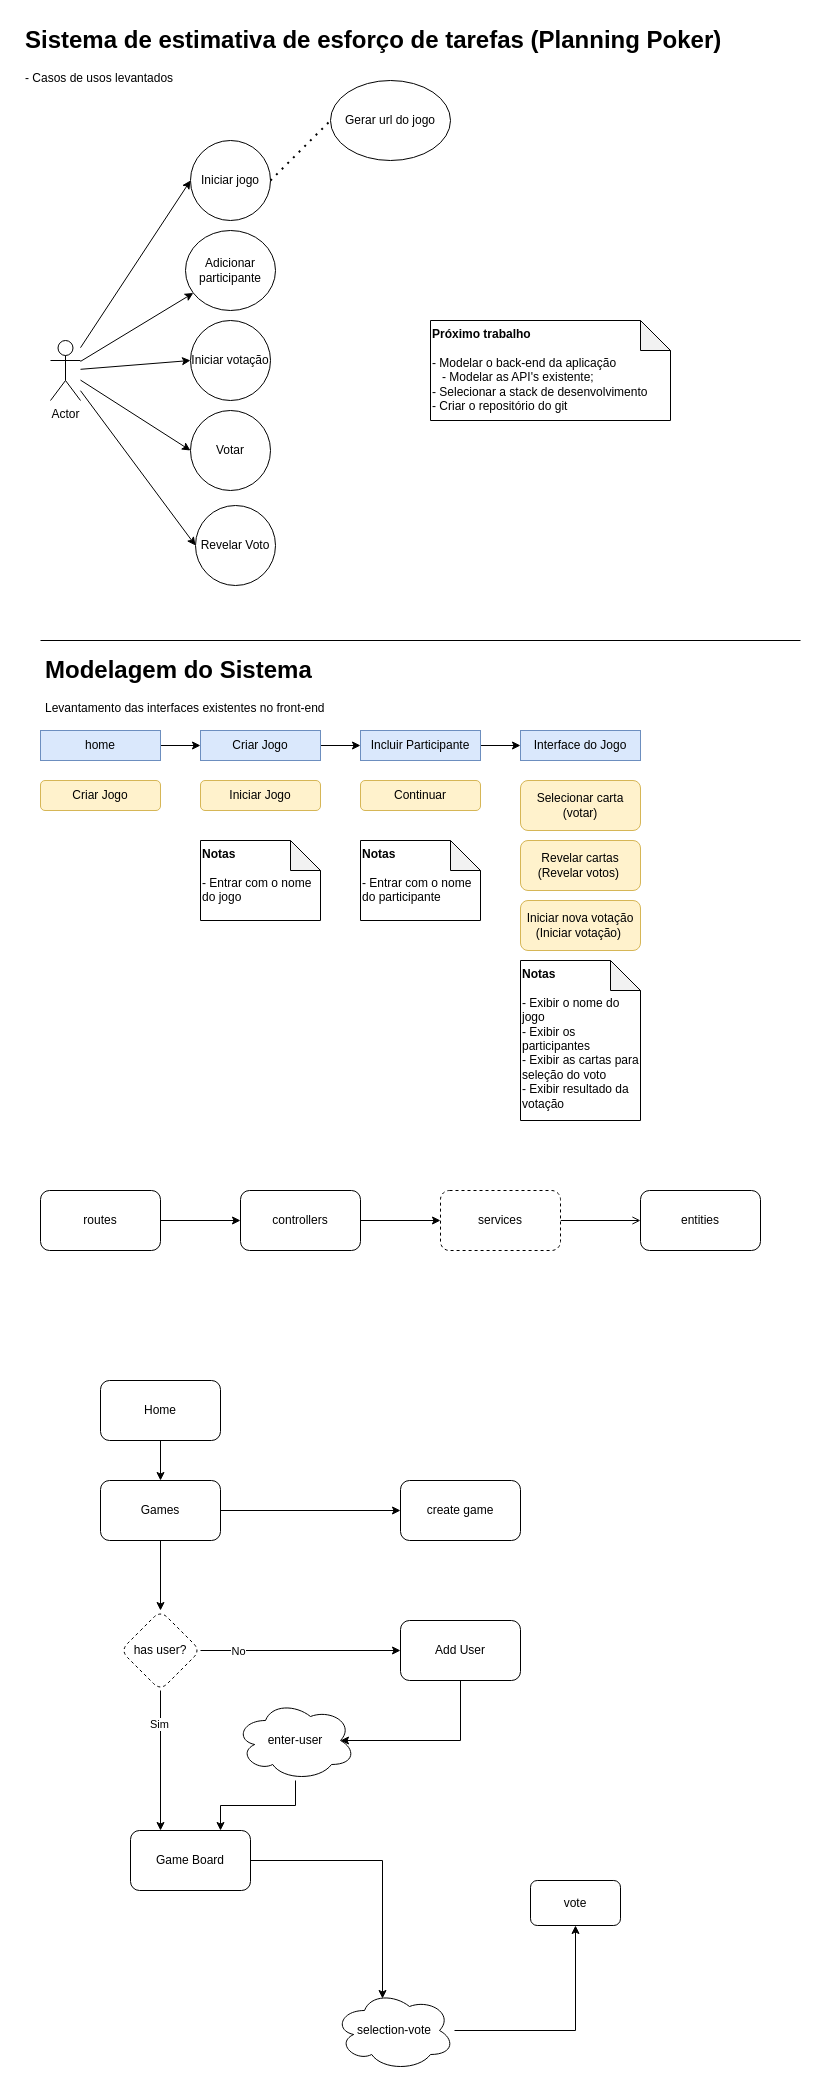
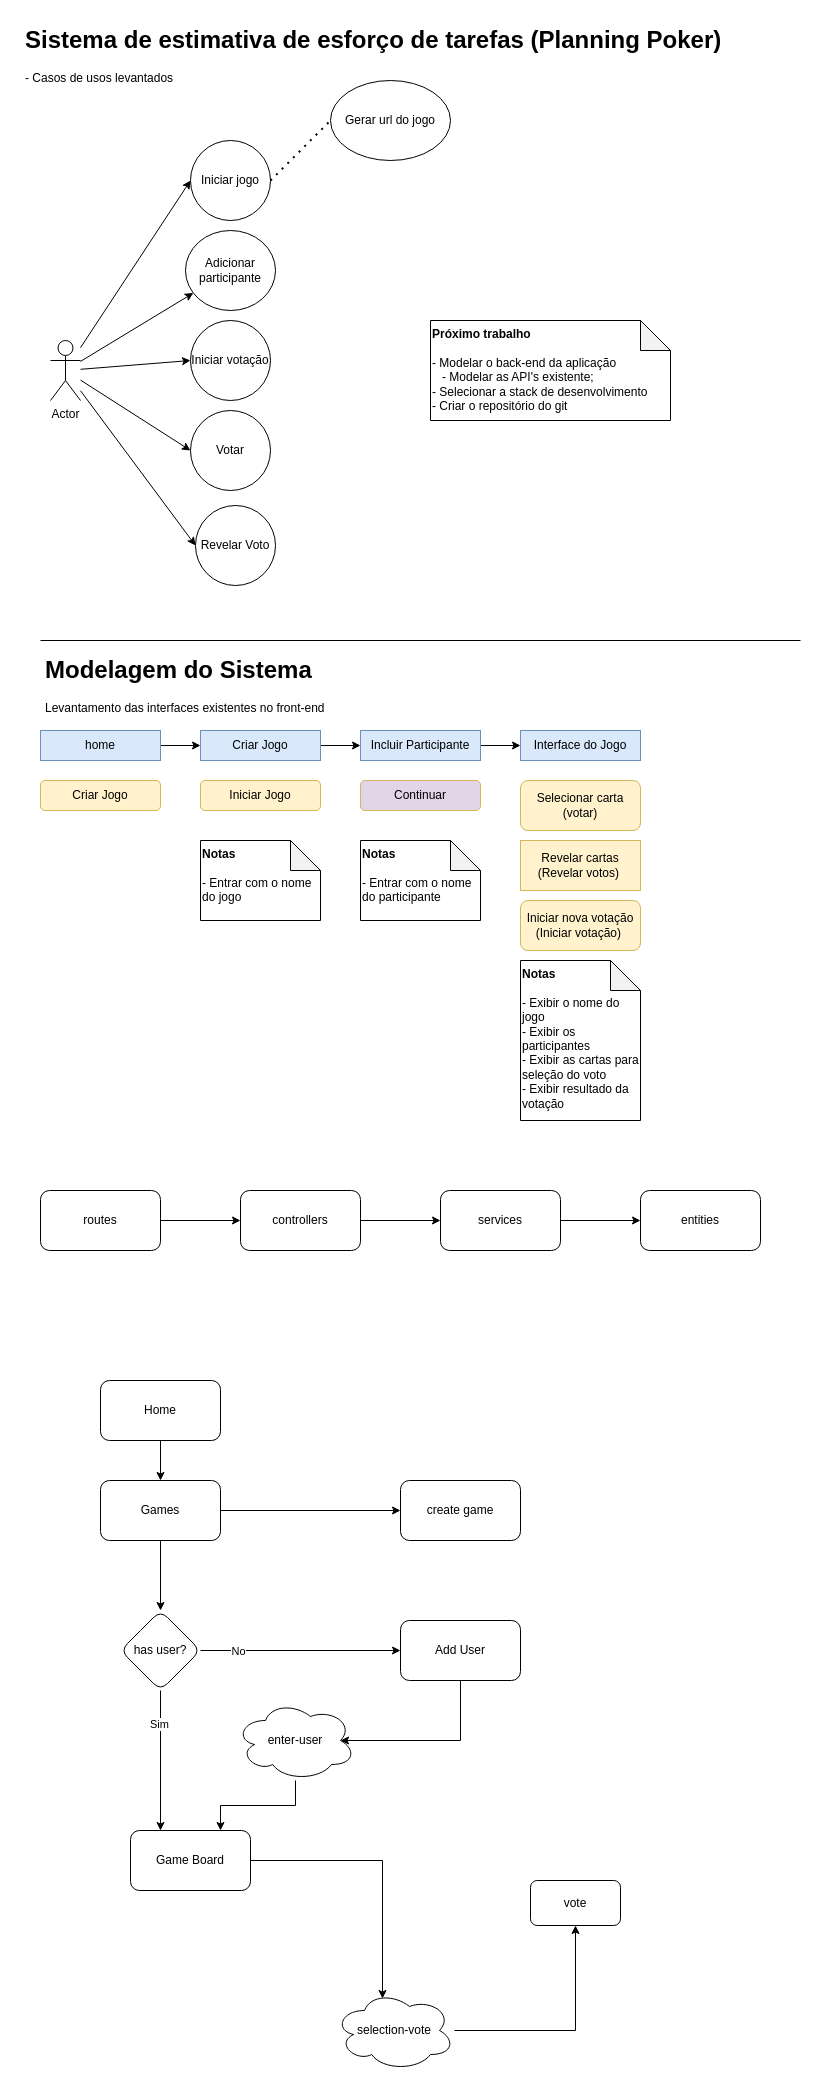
(421, 796) -> (421, 796)
(581, 866) -> (581, 866)
(501, 1221) -> (501, 1221)
(634, 1221) -> (632, 1221)
(161, 1651) -> (161, 1651)
